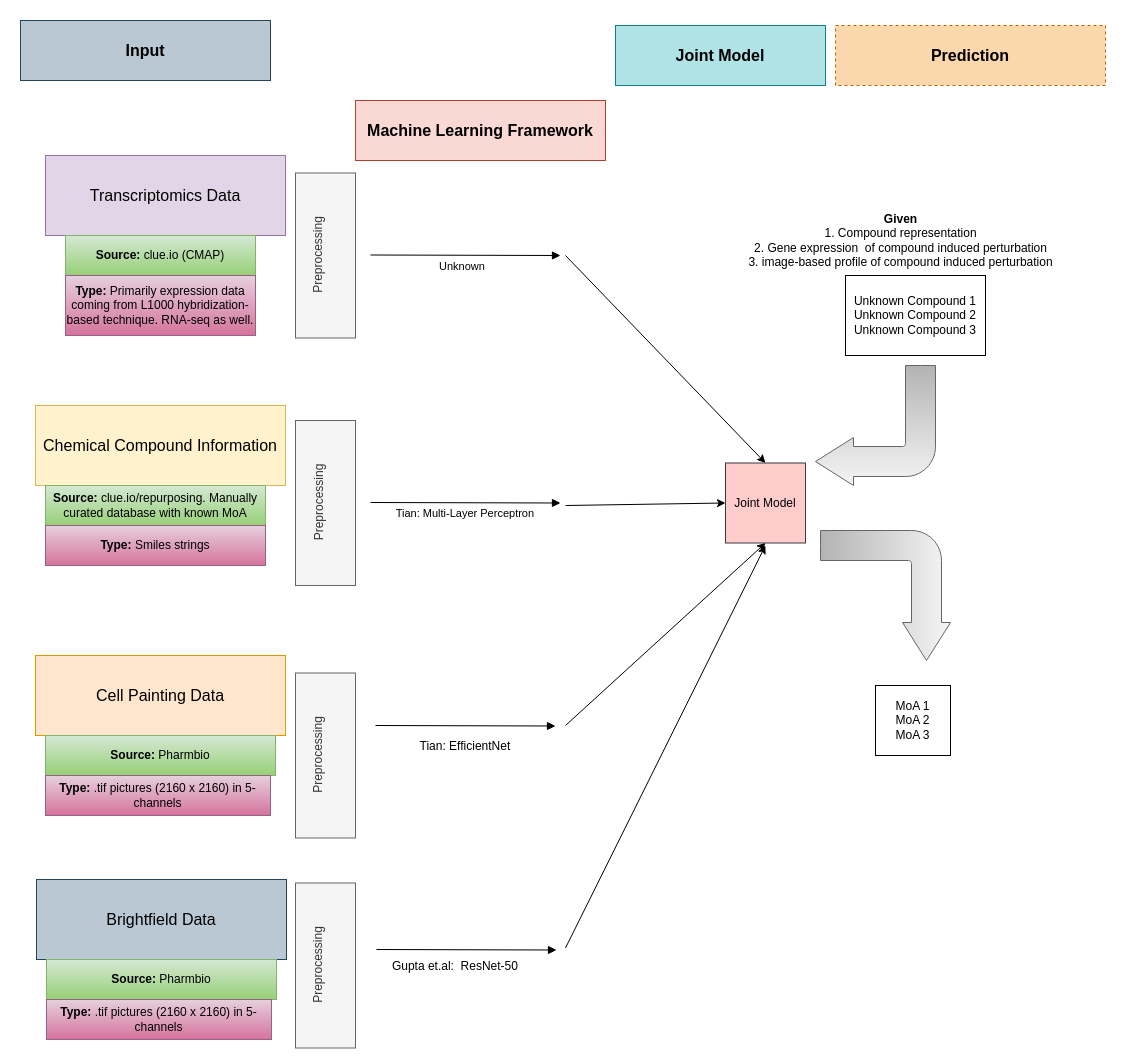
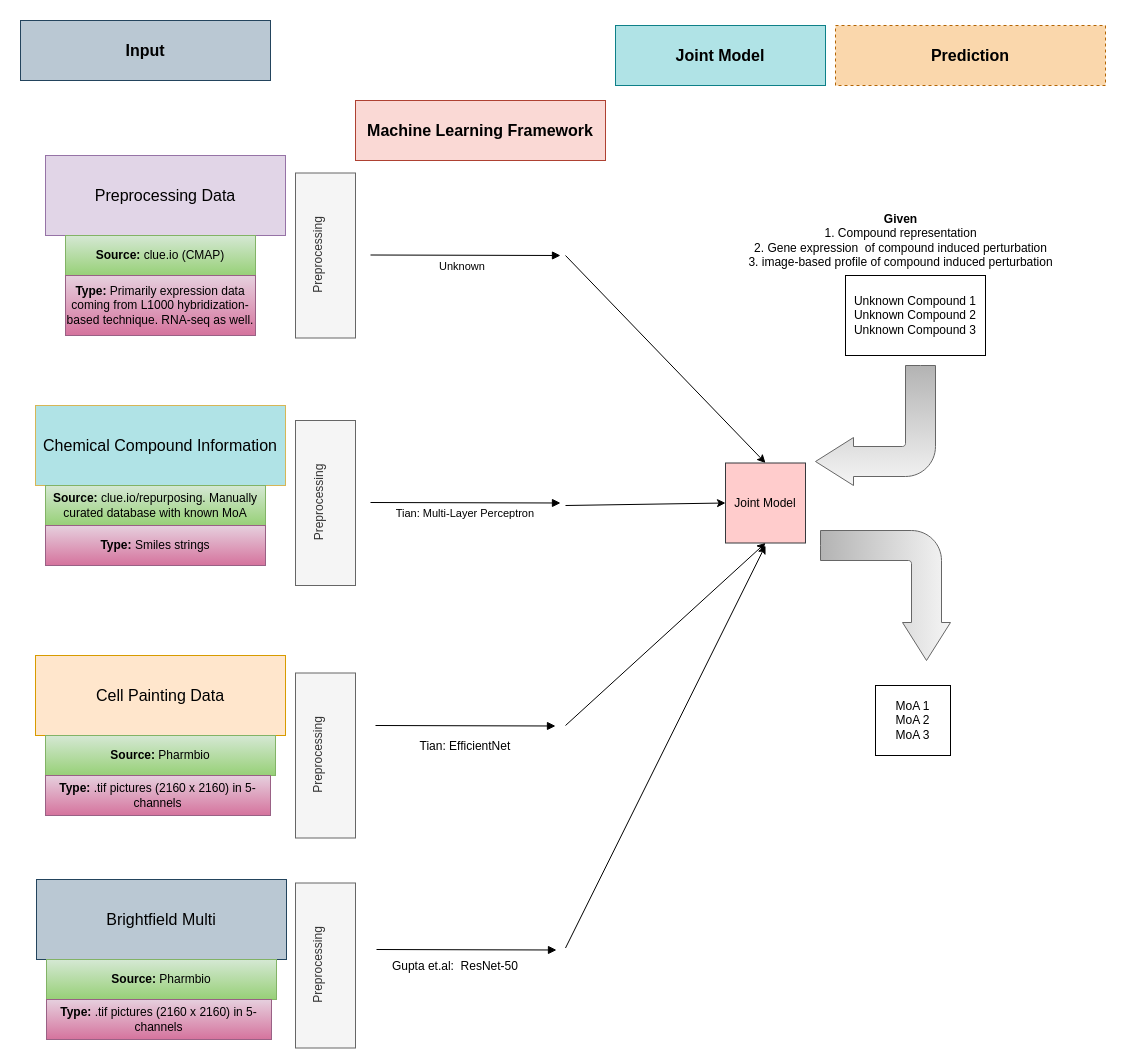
(166, 196) -> (166, 196)
(161, 446) -> (161, 446)
(162, 920) -> (162, 920)
